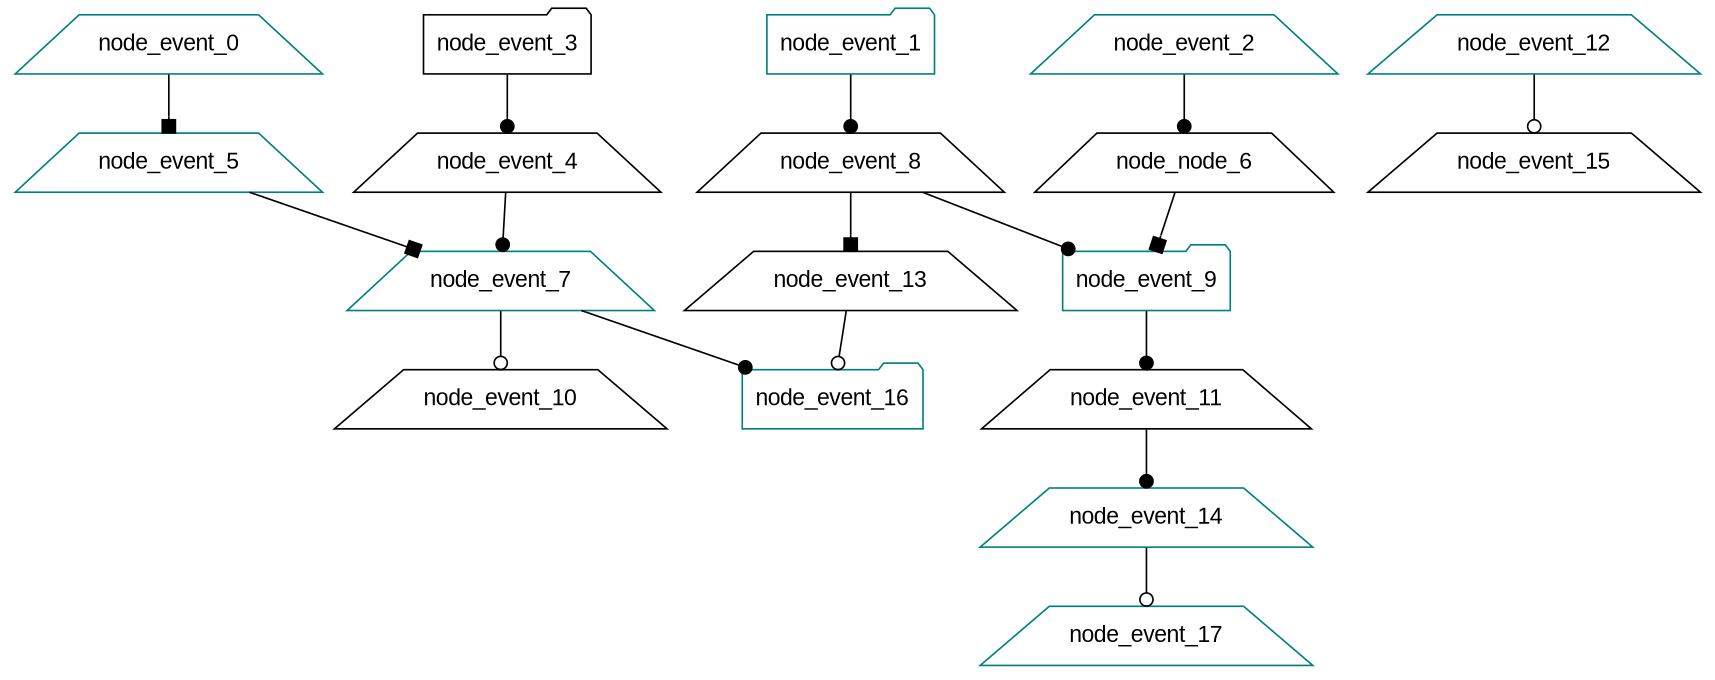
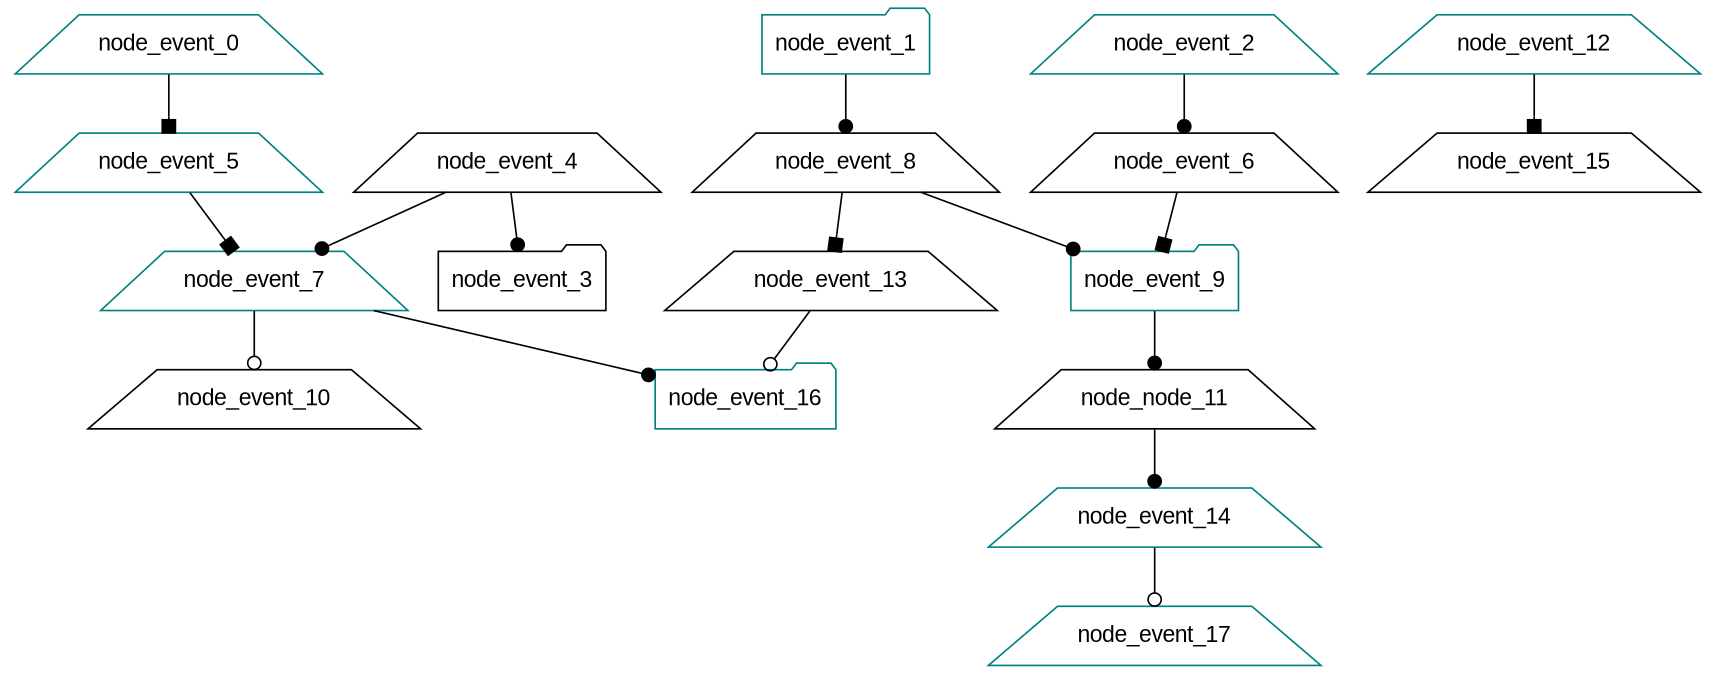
(507, 97) -> (514, 215)
(1534, 97) -> (1534, 95)
(1184, 163) -> (1184, 163)
(1146, 399) -> (1155, 399)
